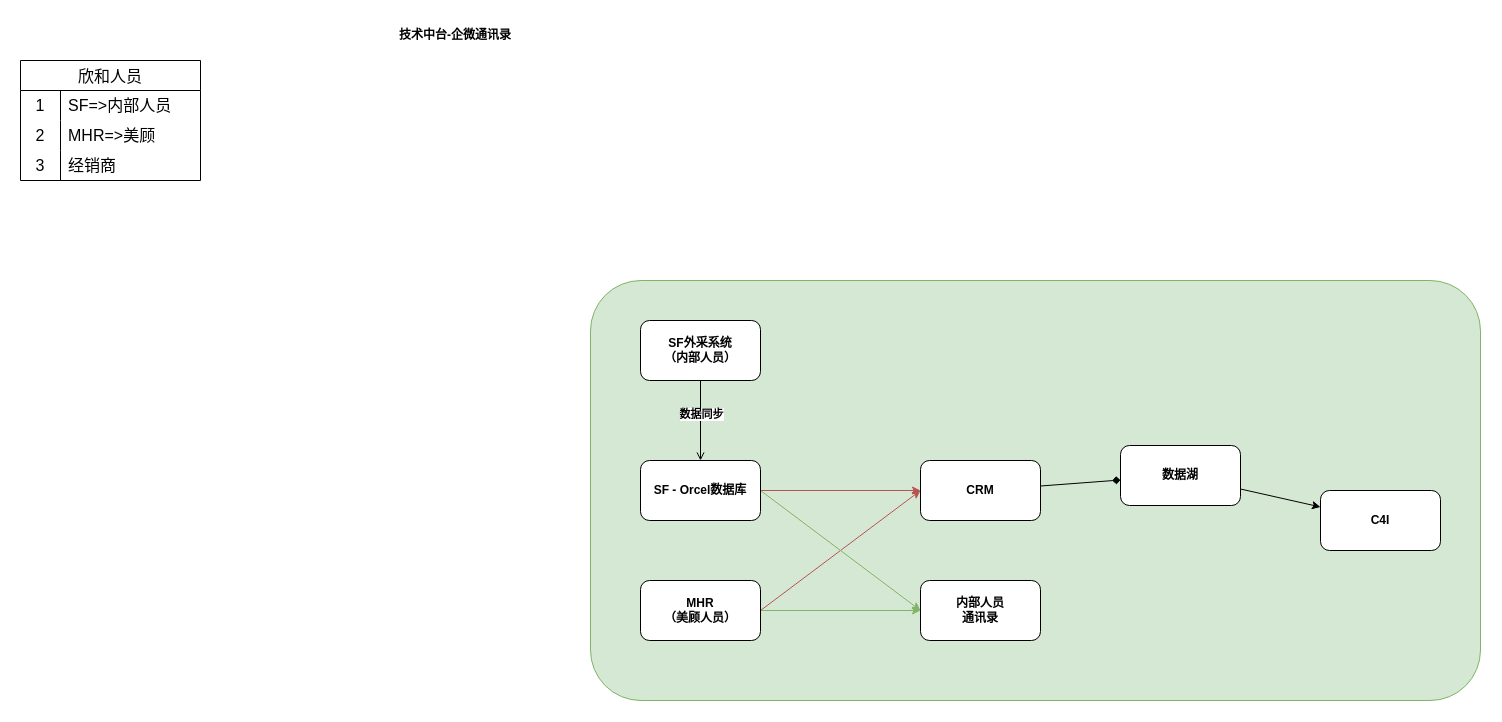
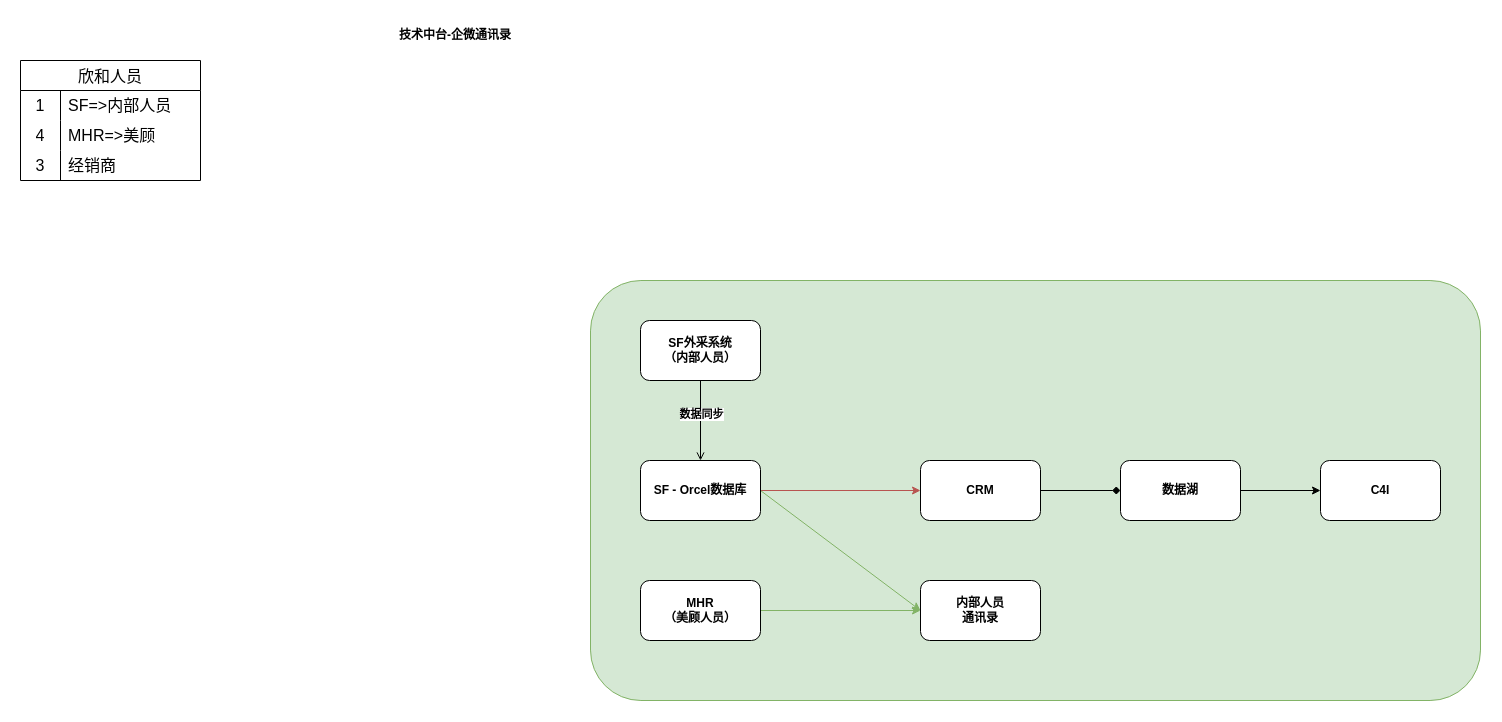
(41, 136) -> (41, 136)
(1181, 476) -> (1181, 491)
(1381, 521) -> (1381, 491)
(839, 552) -> none
